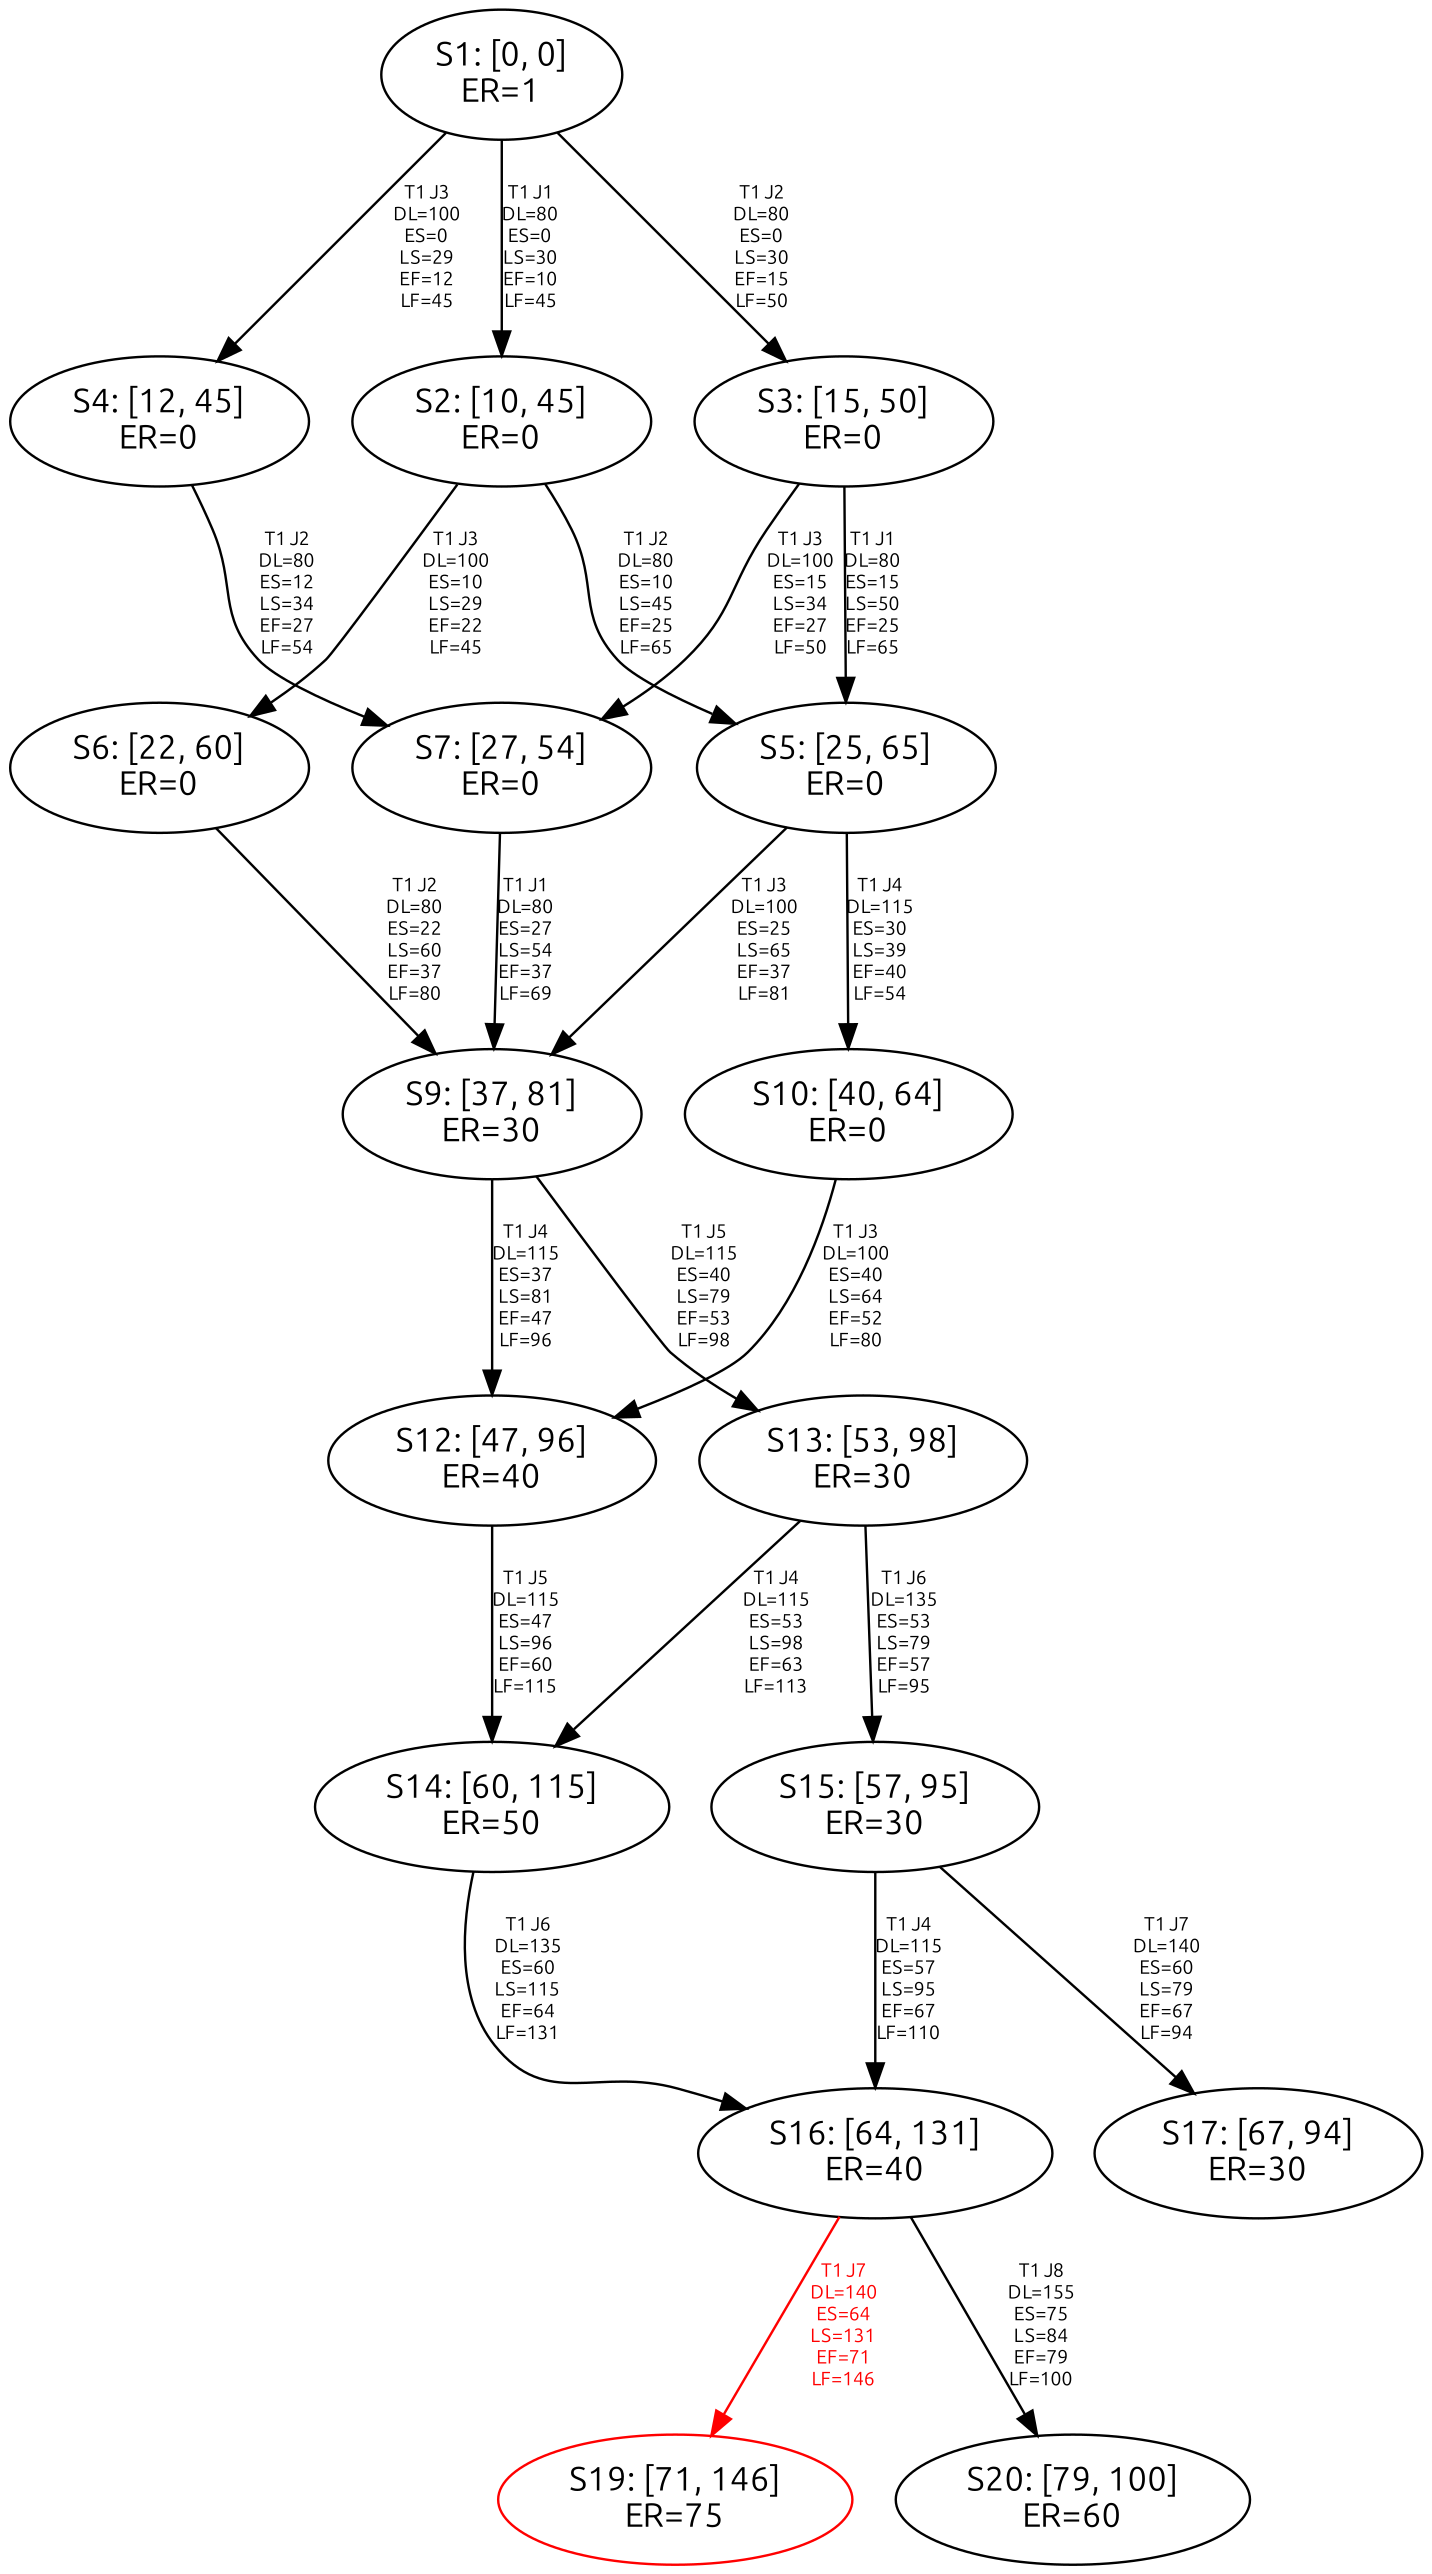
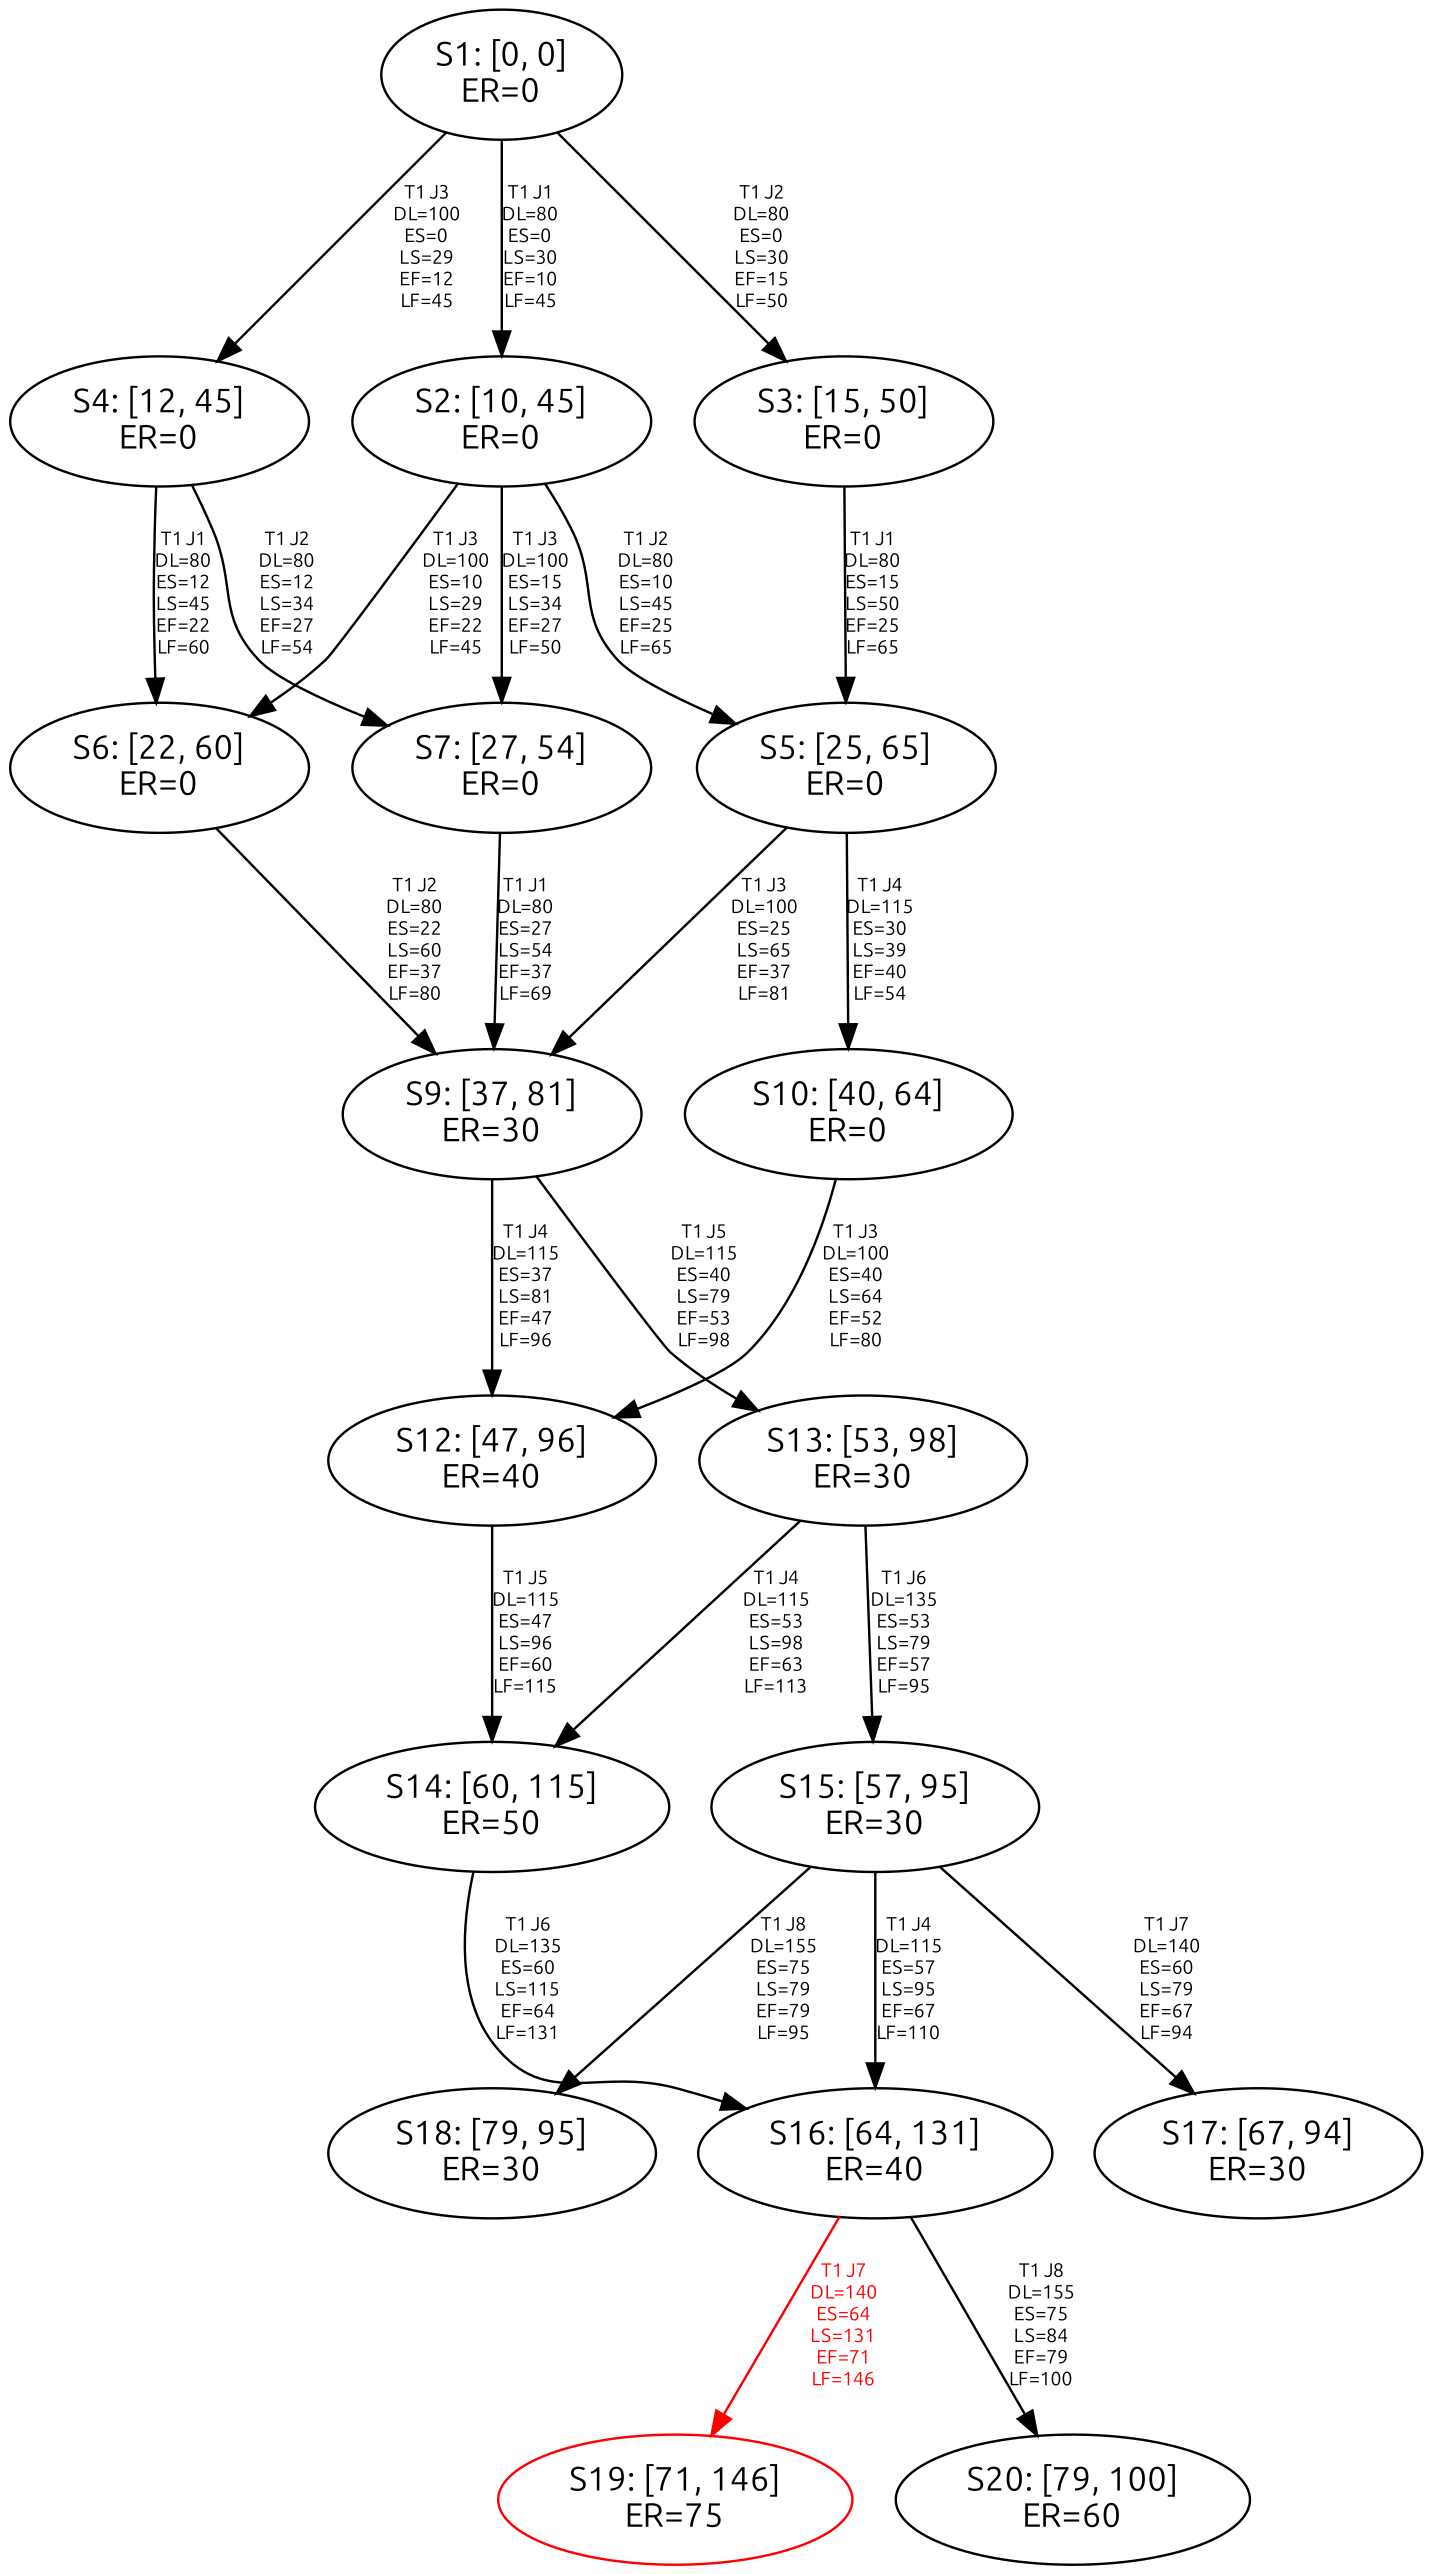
(502, 75) -> (502, 75)
none -> (154, 582)
(725, 607) -> (502, 582)
none -> (492, 2153)
